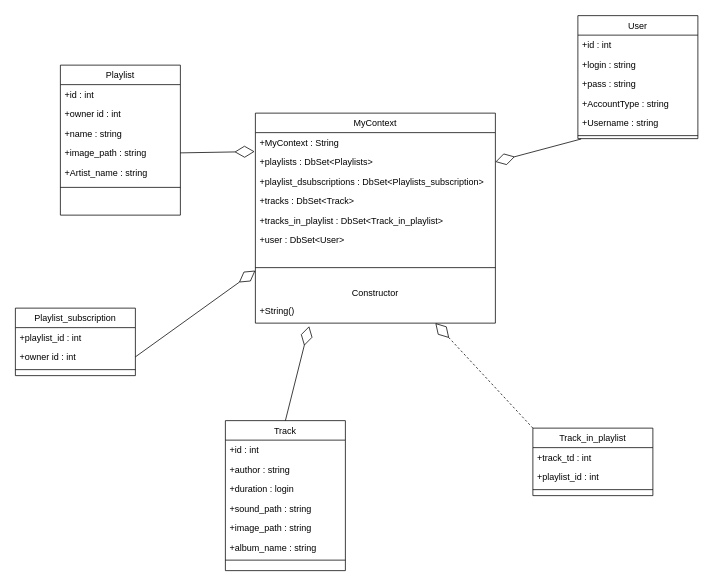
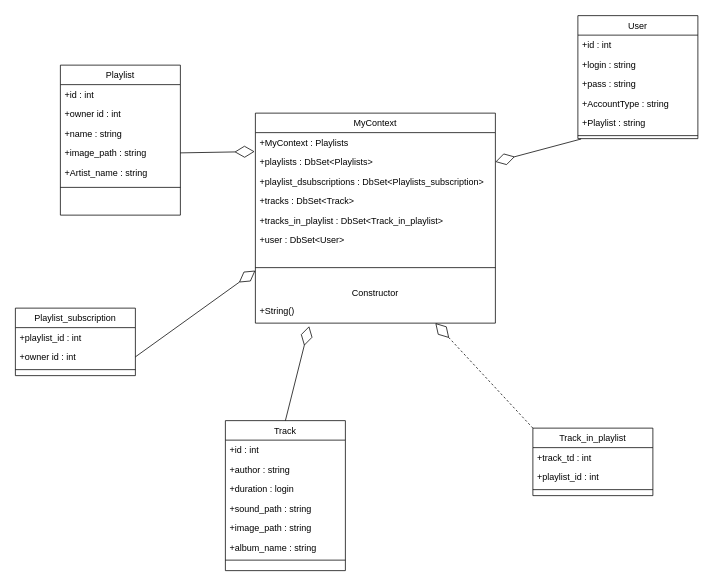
(623, 123) -> (619, 123)
(303, 143) -> (308, 143)
